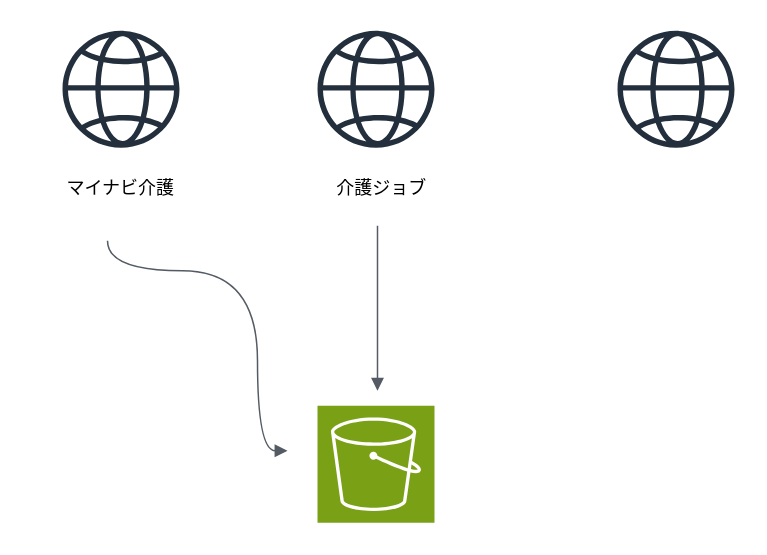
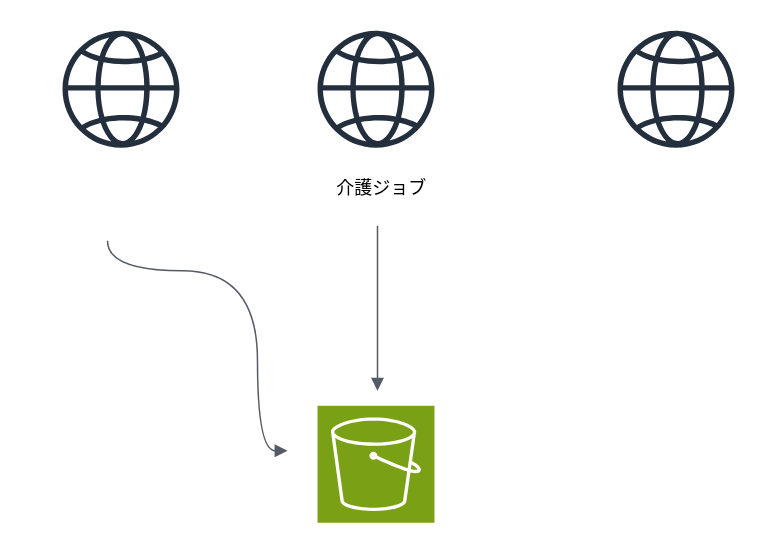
(121, 188) -> none
